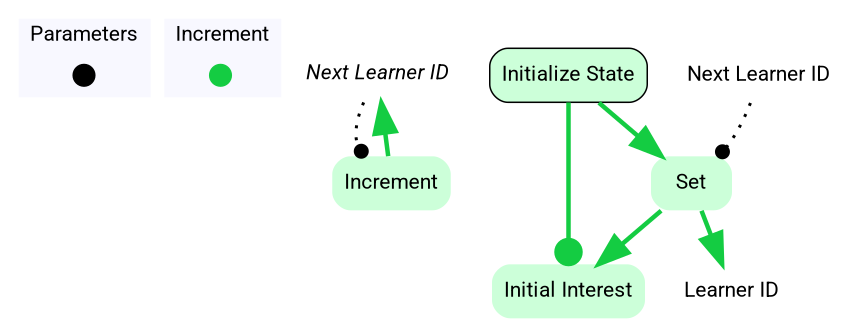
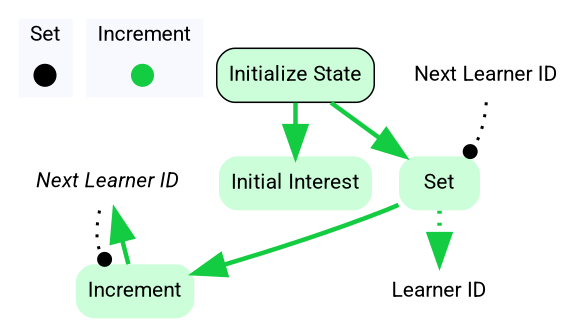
(85, 35) -> (46, 35)
(568, 171) -> (296, 114)
(706, 223) -> (440, 222)
(641, 228) -> (312, 237)
